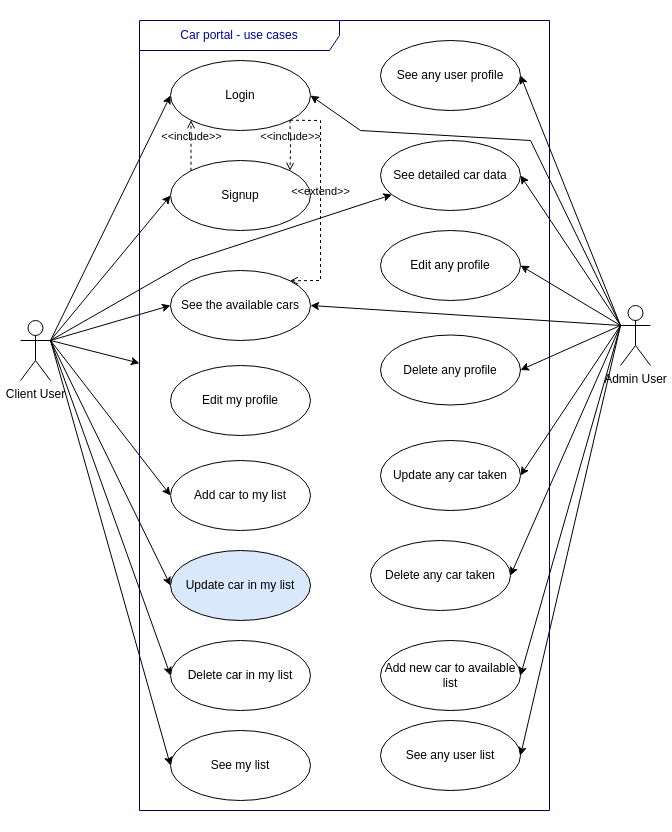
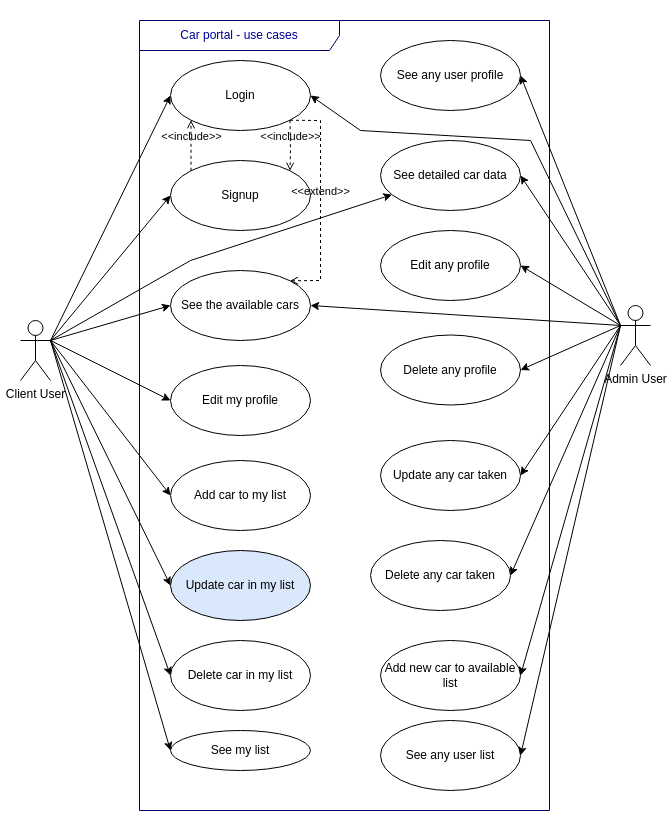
(93, 351) -> (109, 370)
(241, 766) -> (241, 751)
